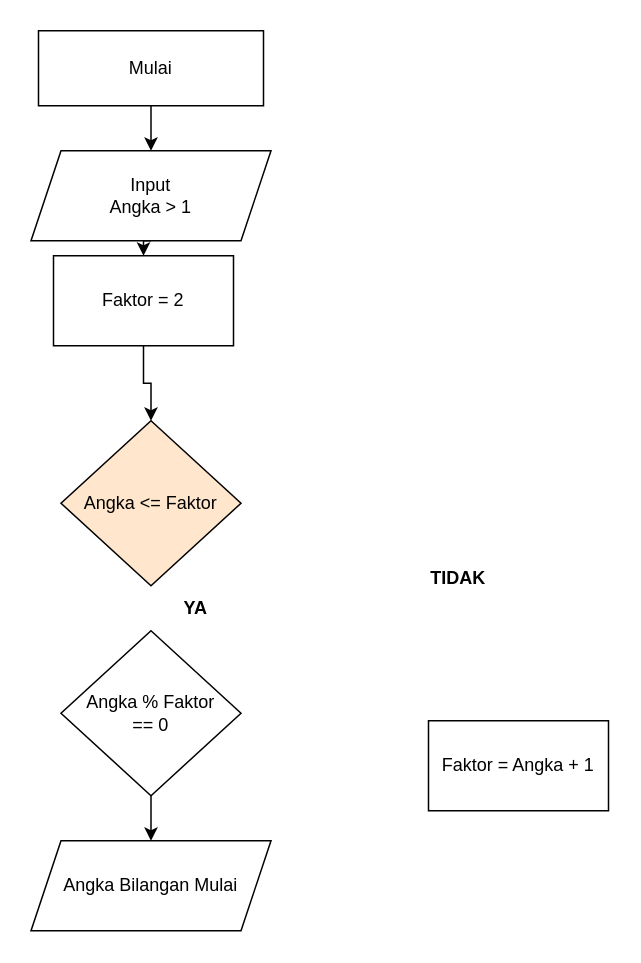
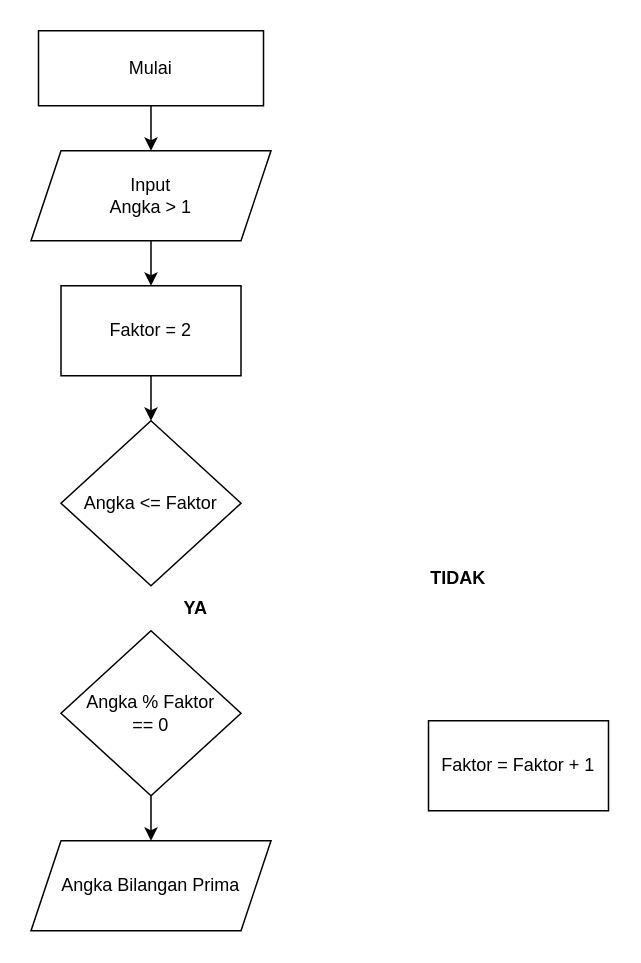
(143, 301) -> (151, 331)
(151, 503) -> (151, 503)
(518, 766) -> (518, 766)
(151, 886) -> (151, 886)
